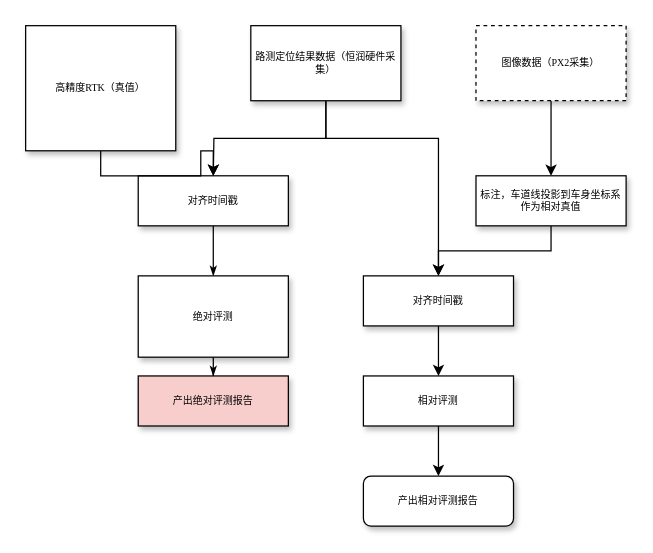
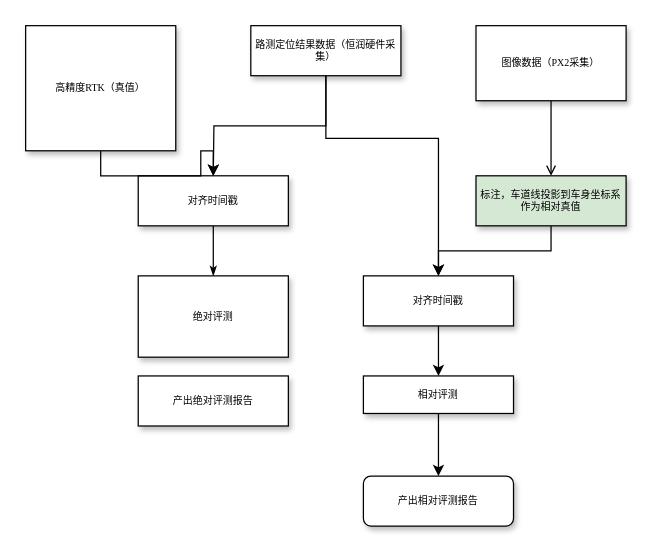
(326, 63) -> (326, 51)
(551, 63) -> (551, 63)
(551, 166) -> (551, 167)
(551, 201) -> (551, 201)
(213, 366) -> none
(213, 401) -> (213, 401)
(438, 401) -> (438, 394)
